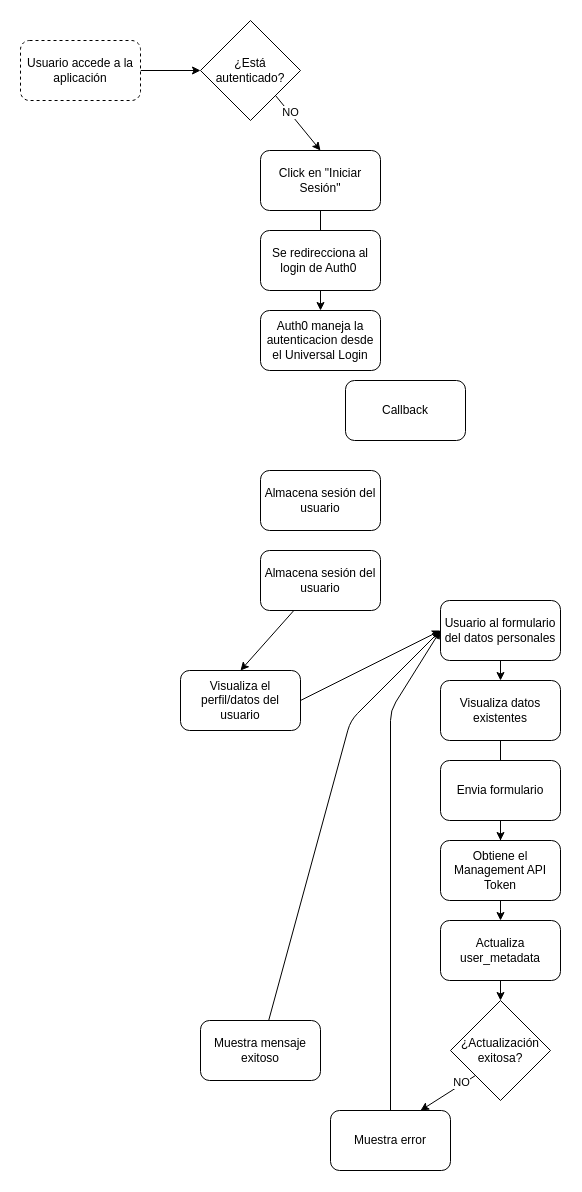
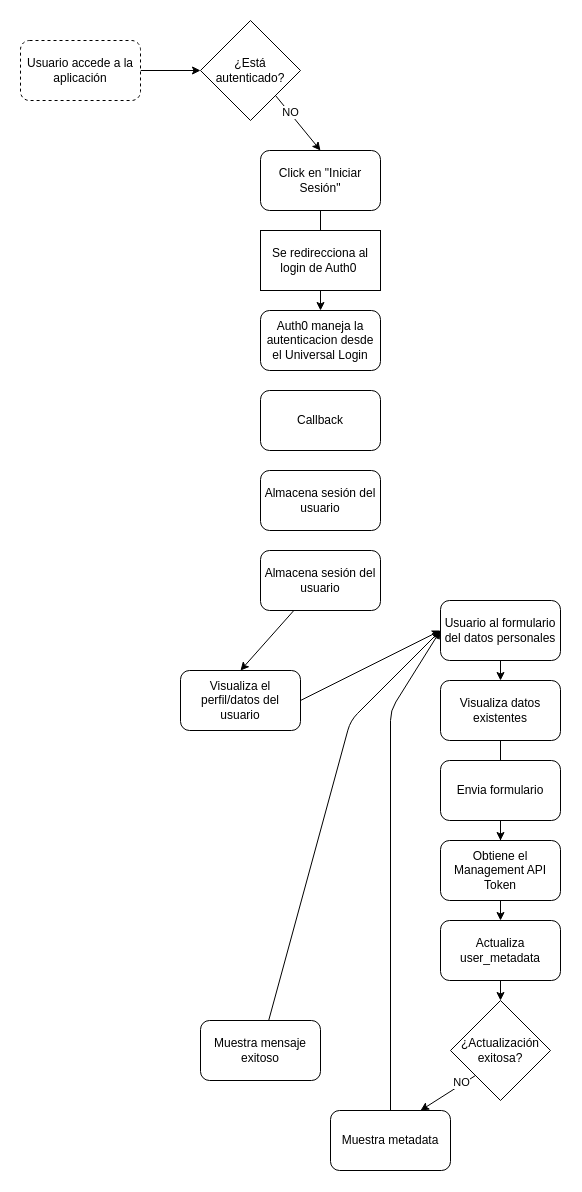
(321, 261) -> (321, 261)
(406, 411) -> (321, 421)
(391, 1141) -> (391, 1141)
